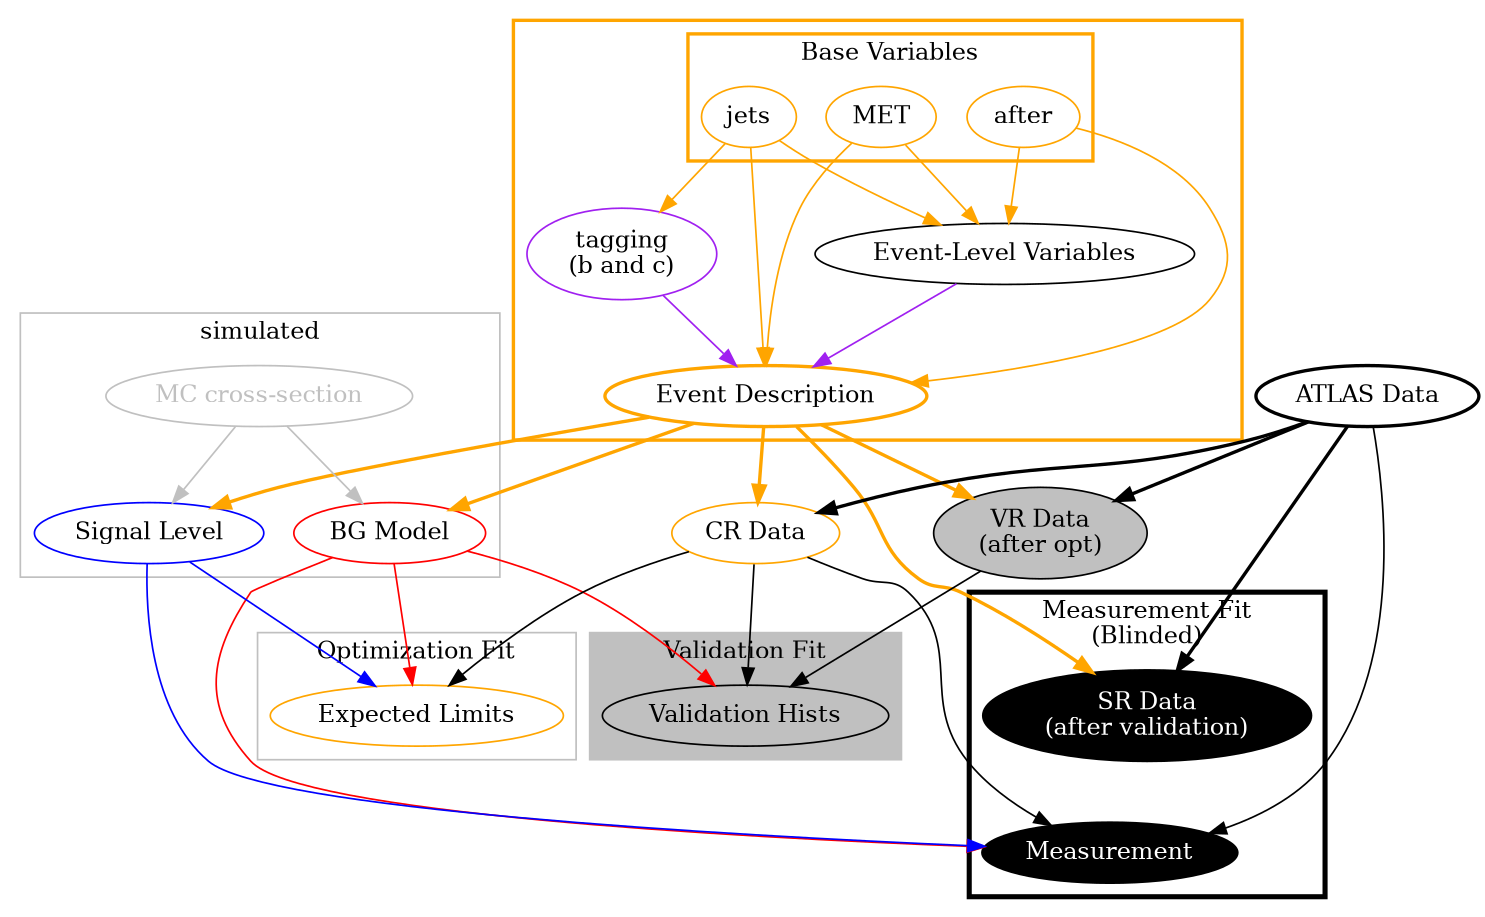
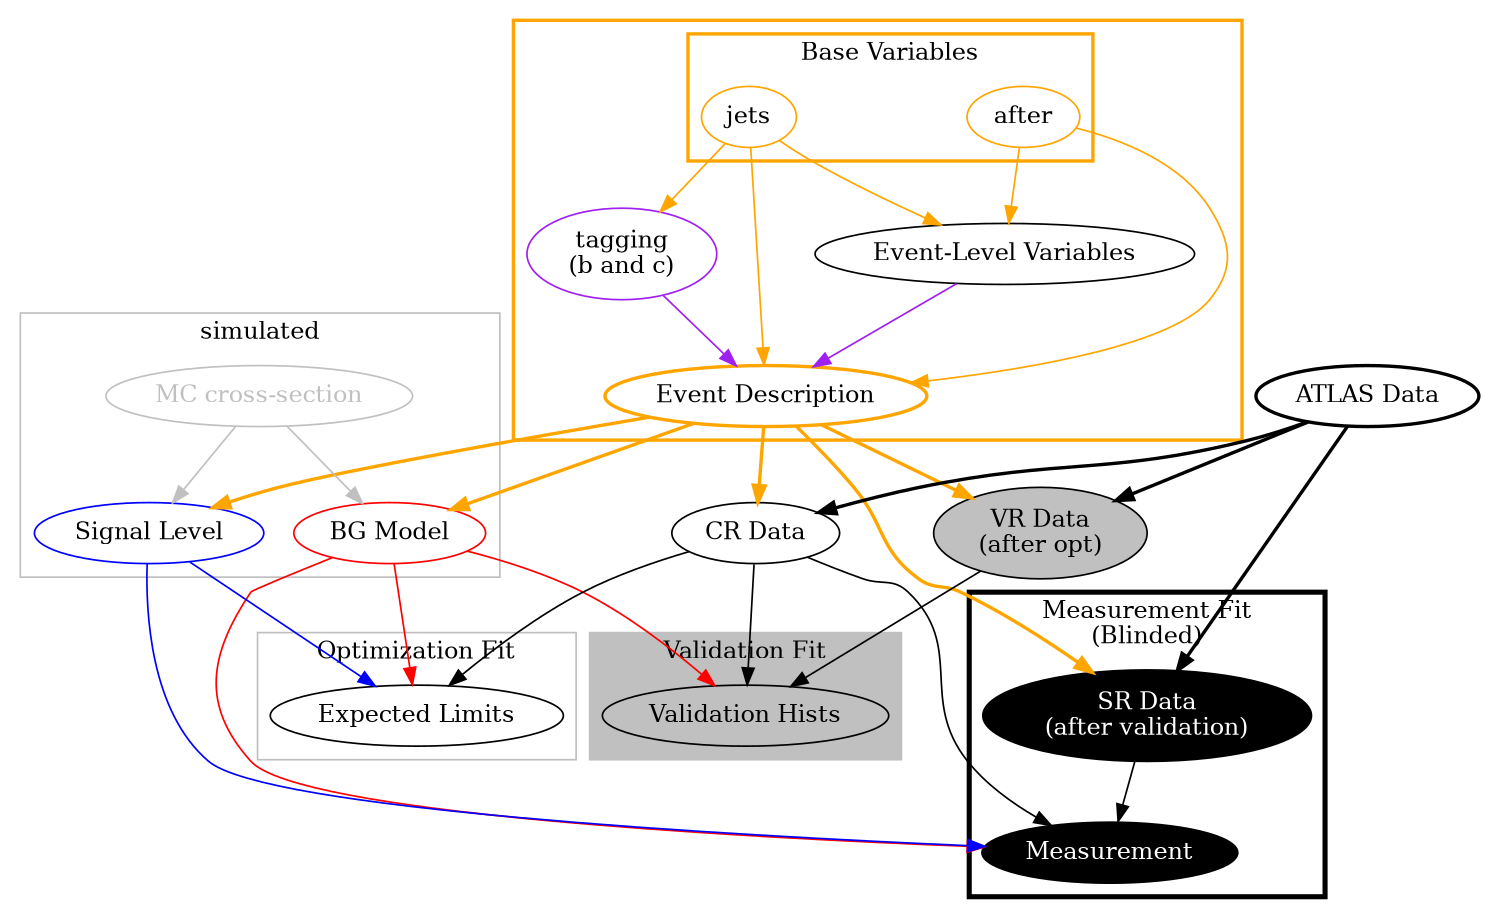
(881, 117) -> none
(756, 533) -> (756, 533)
(1371, 660) -> (1129, 783)
(417, 716) -> (417, 716)
